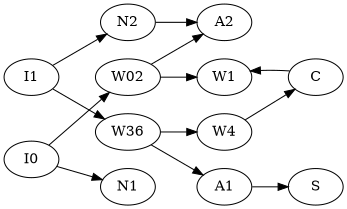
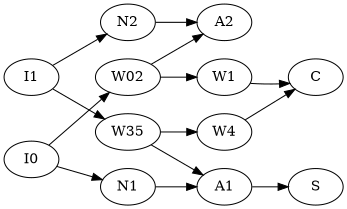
(275, 70) -> (265, 84)
(128, 132) -> (128, 132)
none -> (171, 187)
